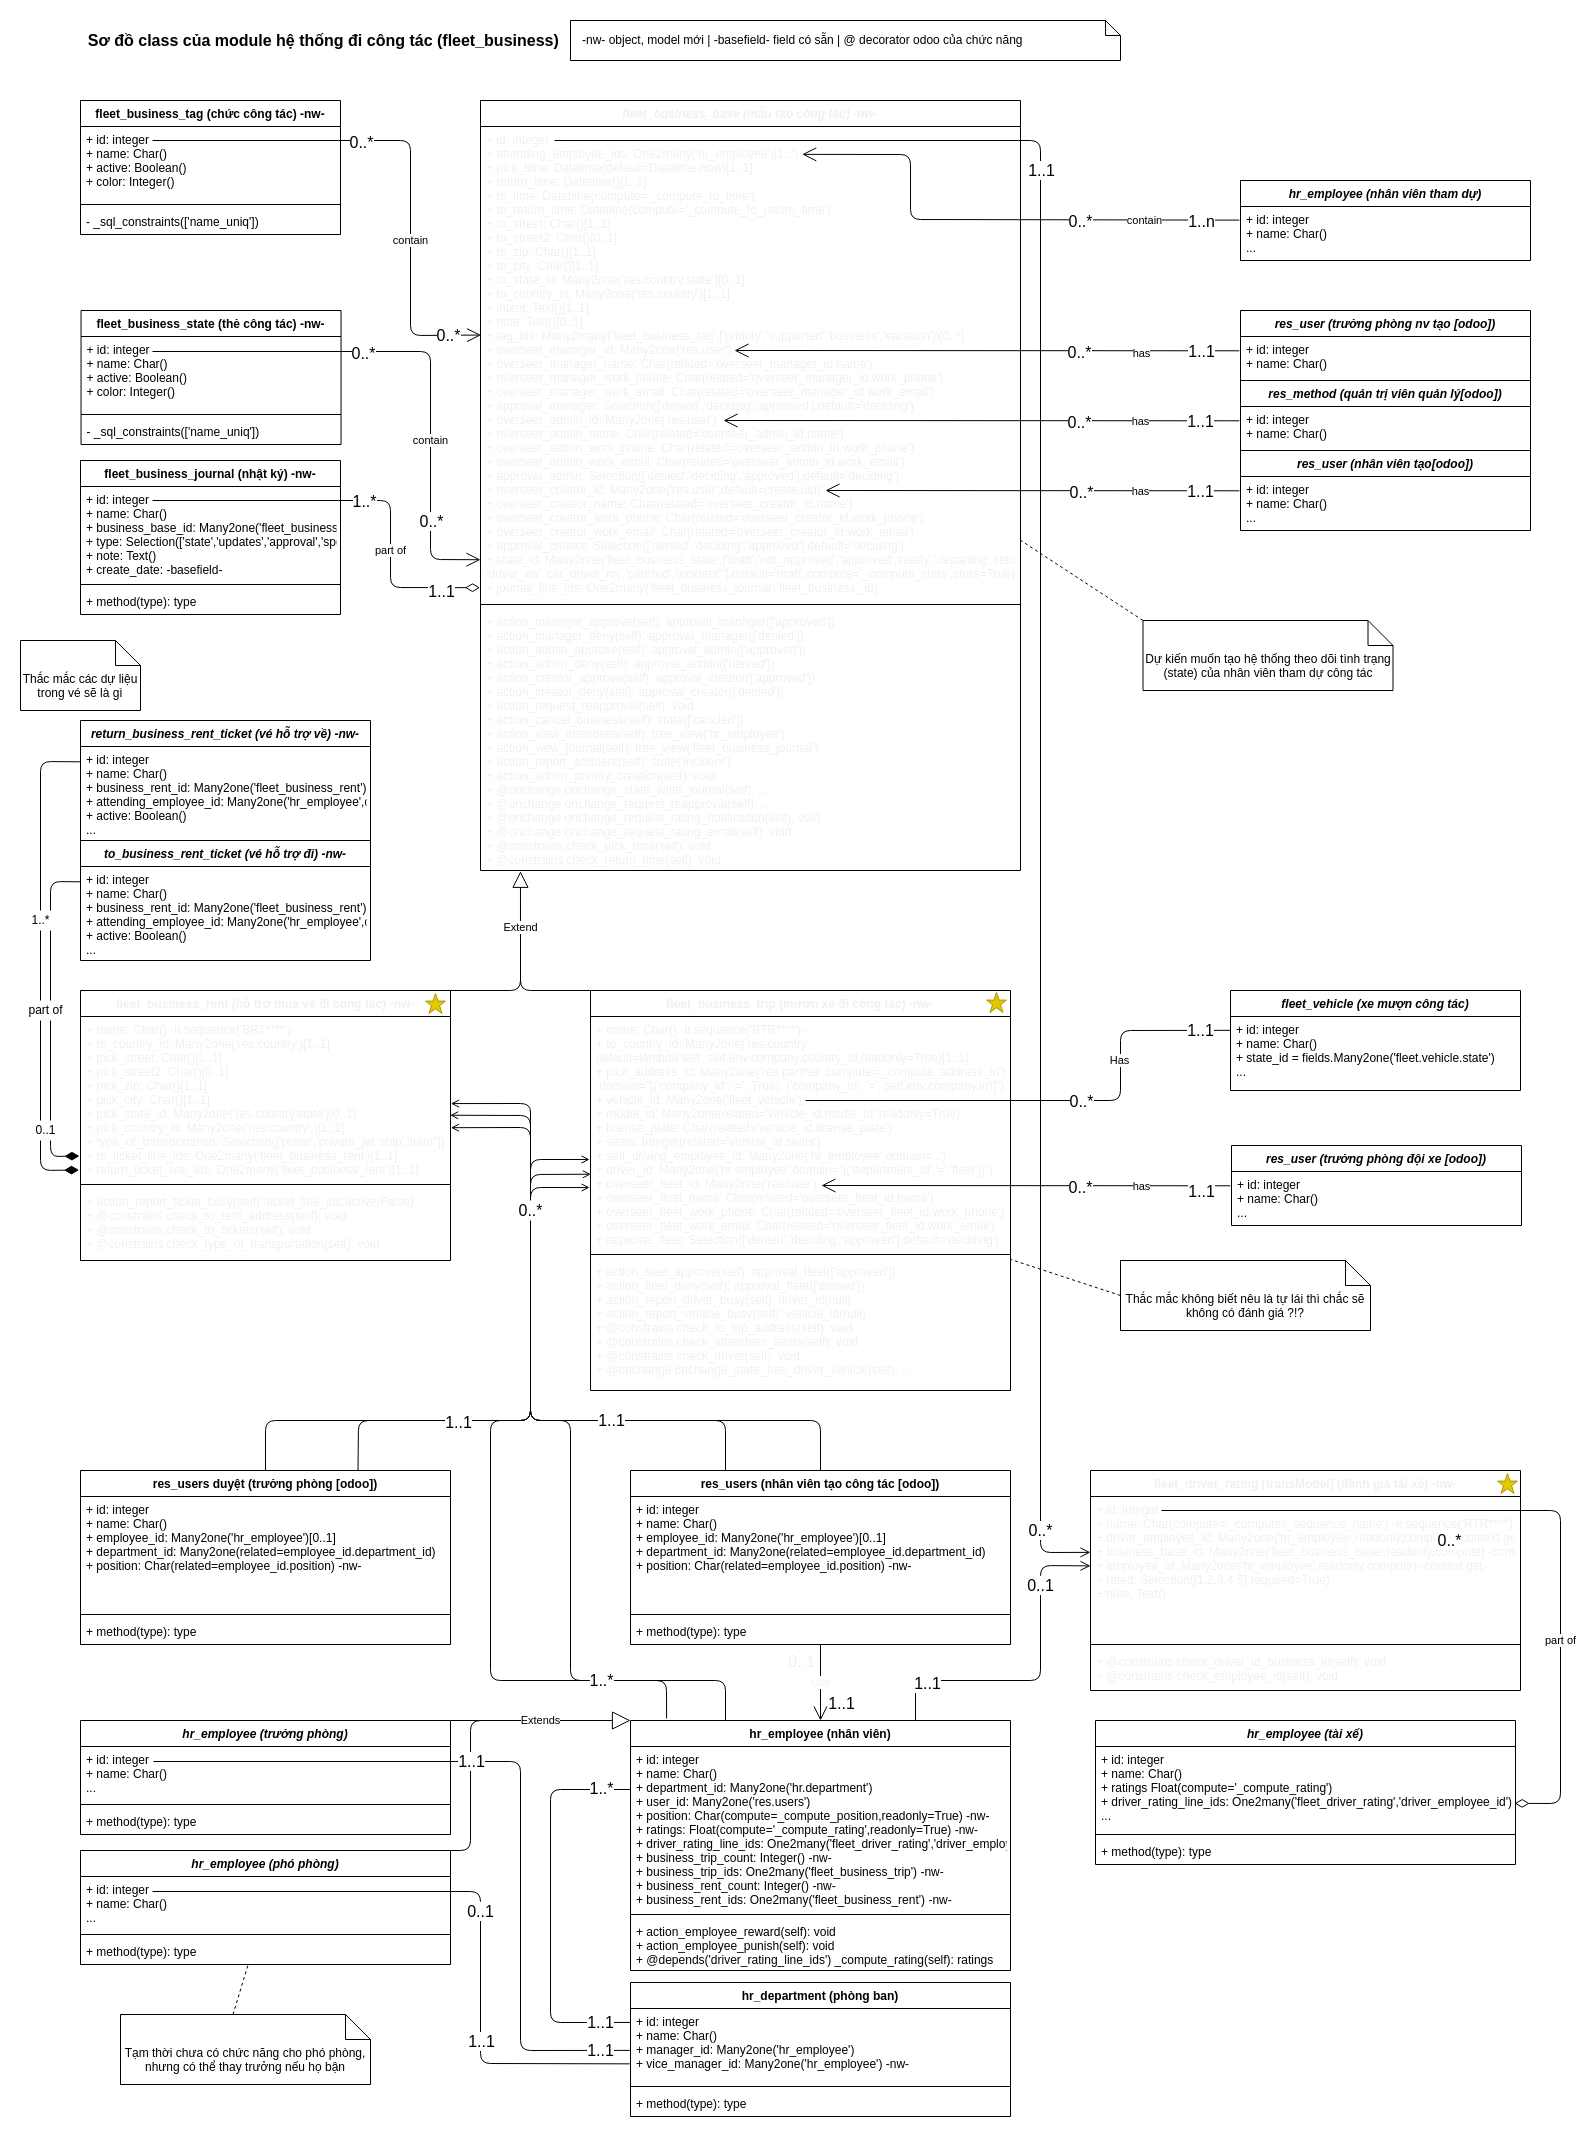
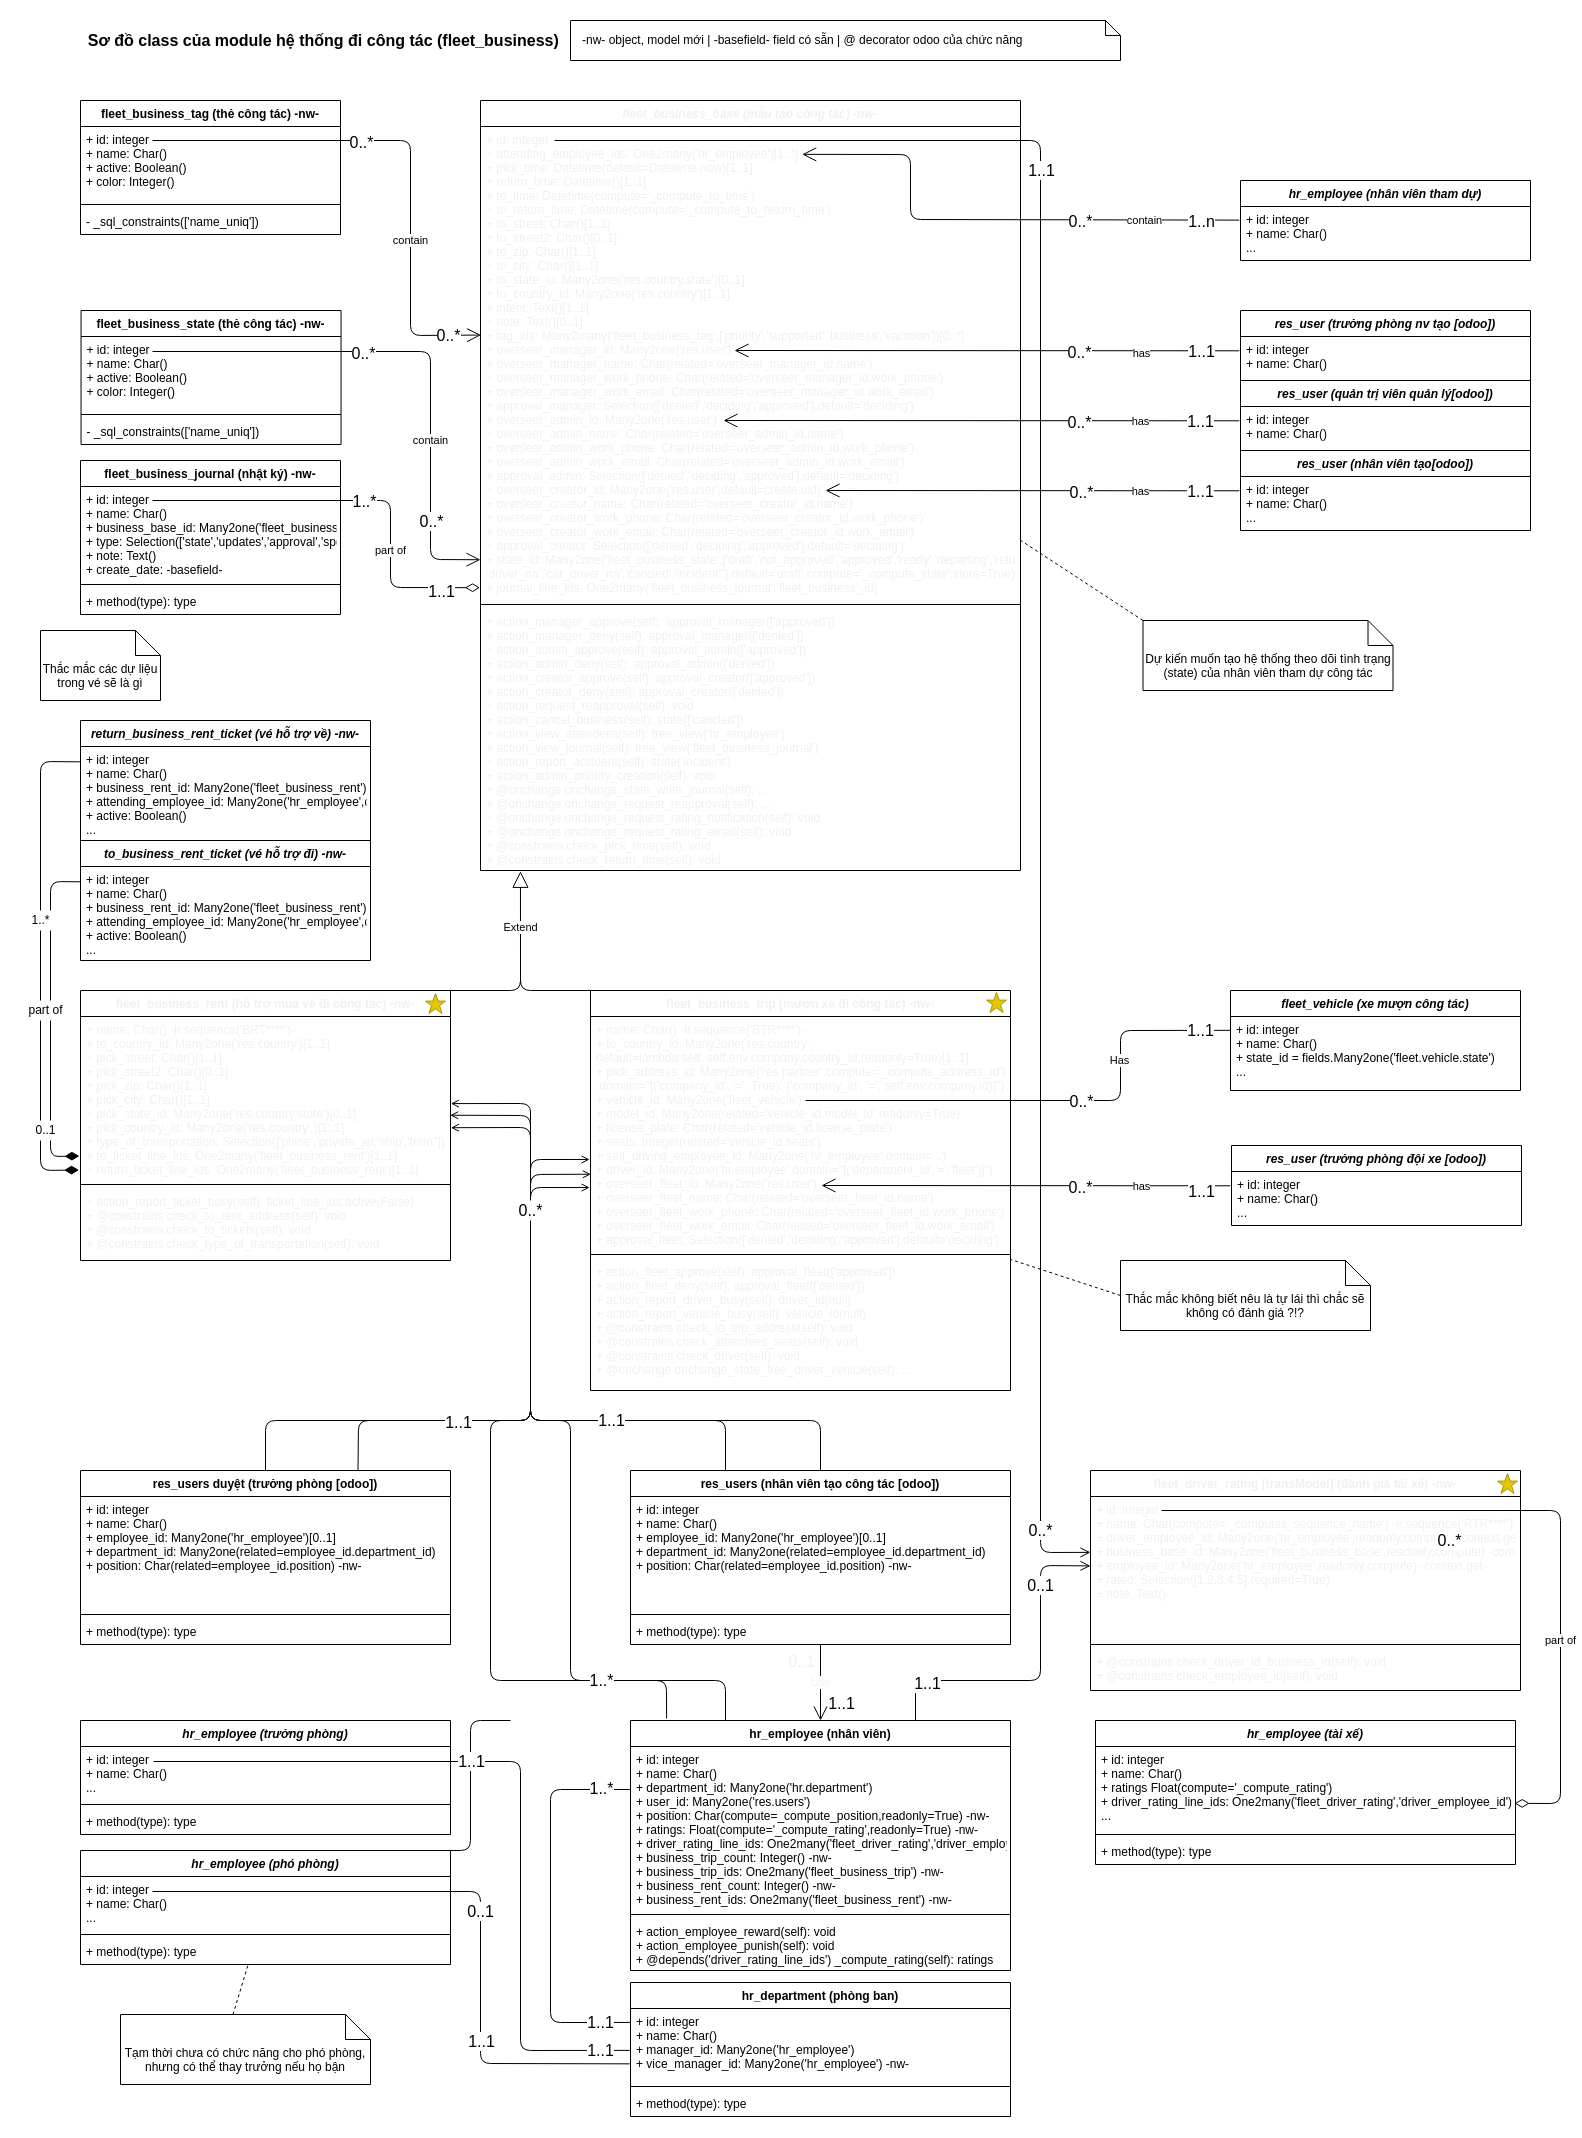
(210, 114) -> (210, 114)
(1385, 394) -> (1385, 394)
(81, 676) -> (101, 666)
(561, 1721) -> none
